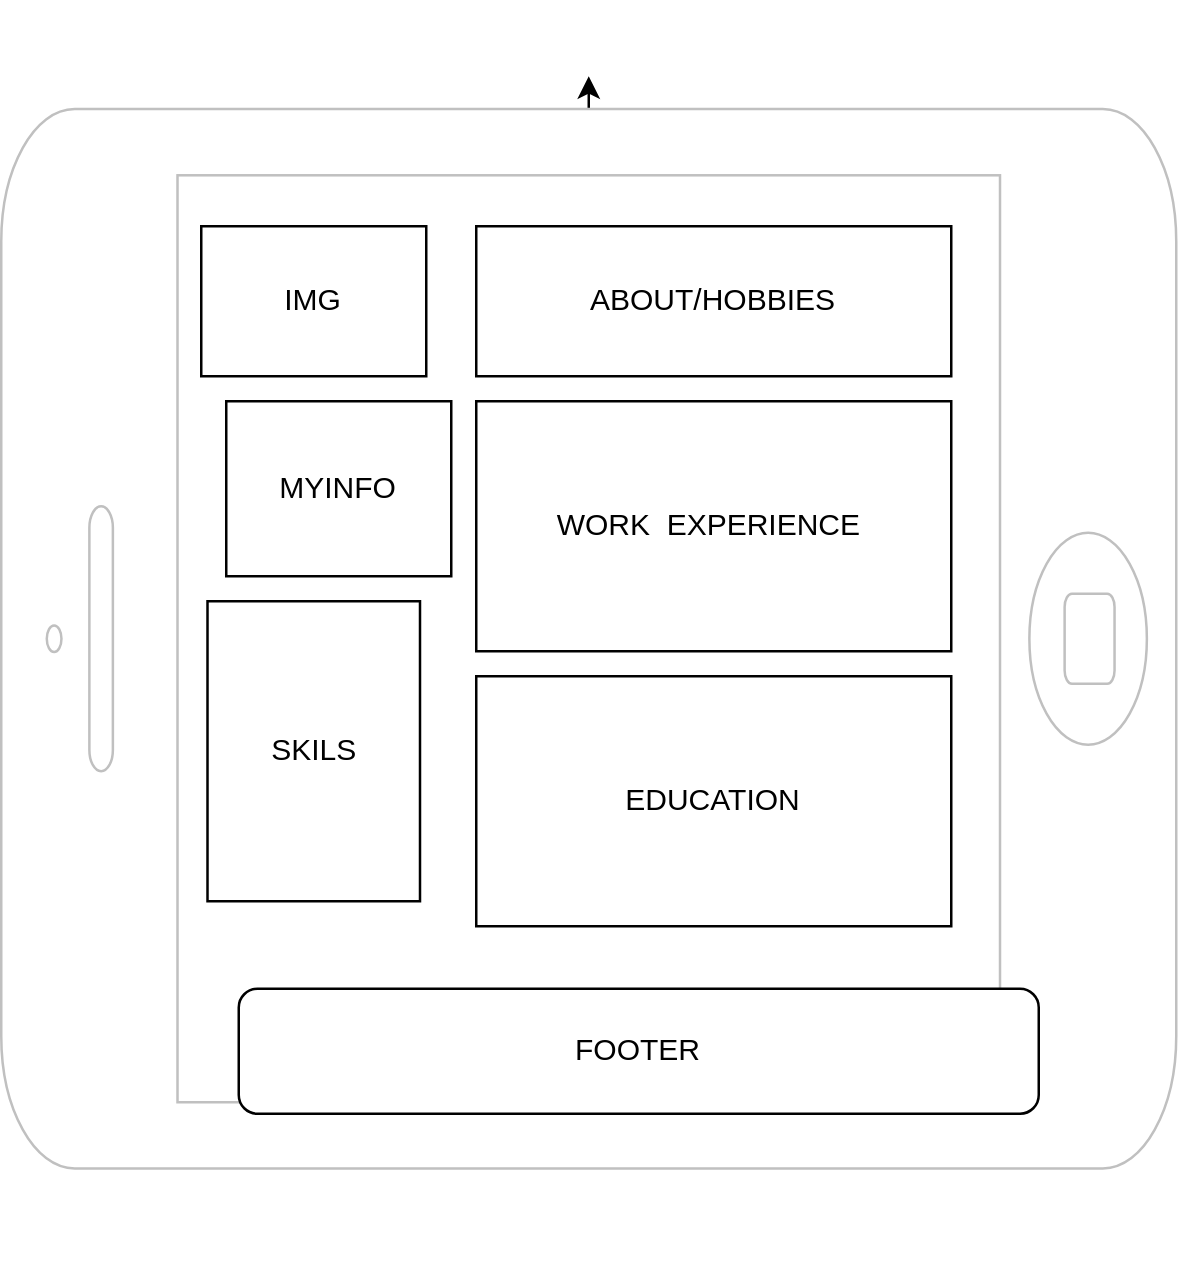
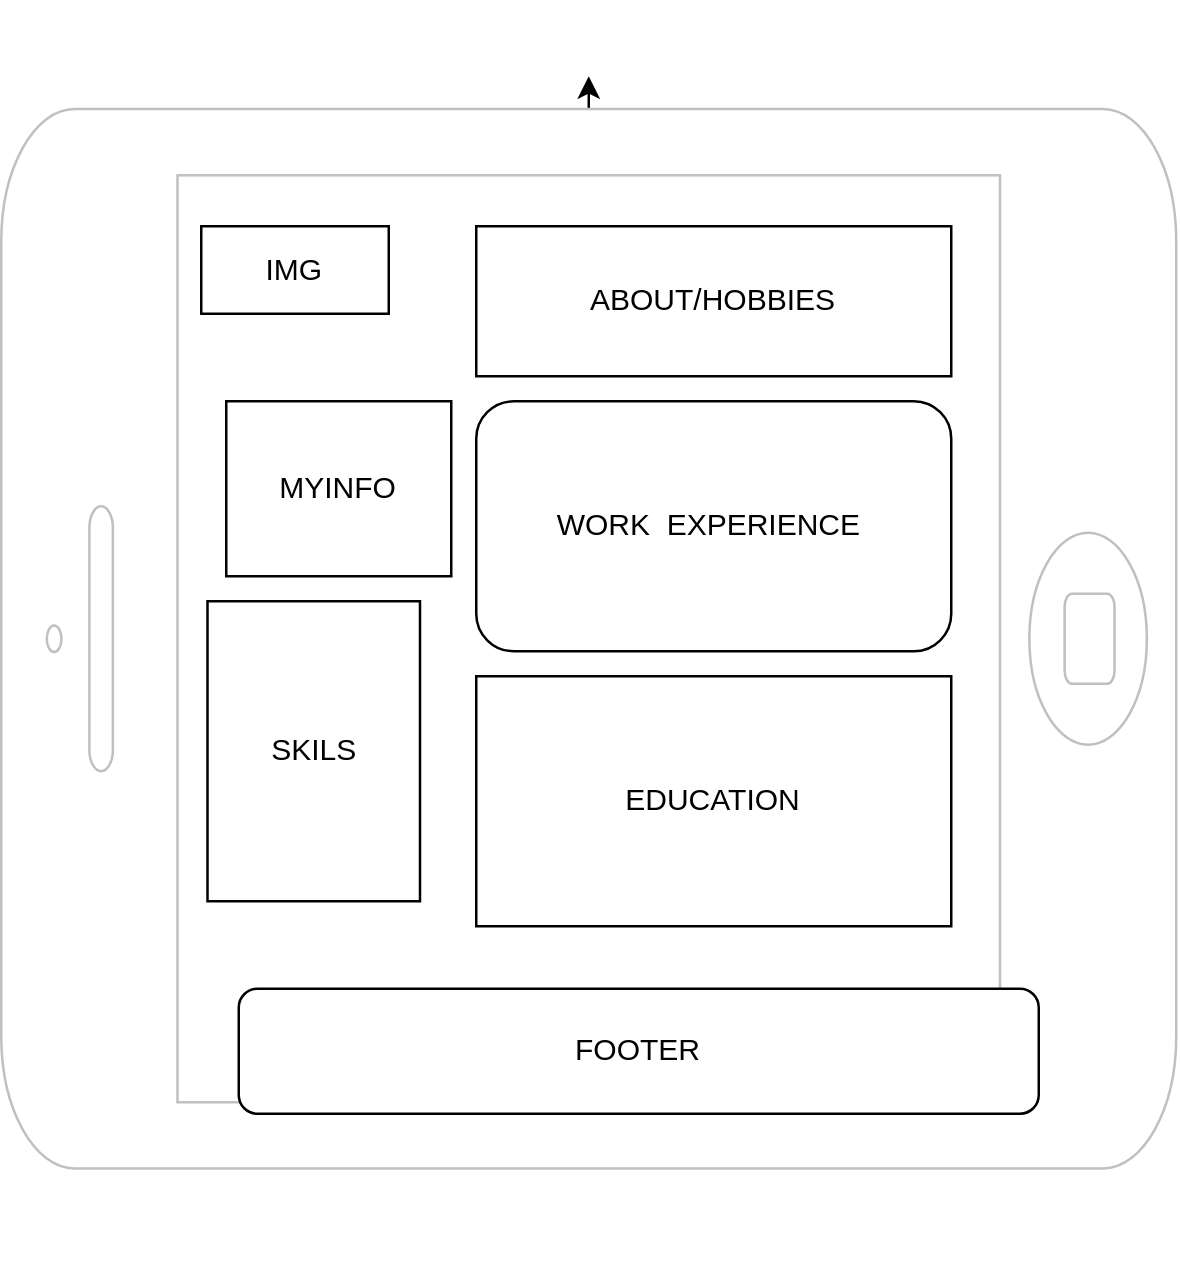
(314, 301) -> (295, 270)
(714, 526) -> (714, 526)
